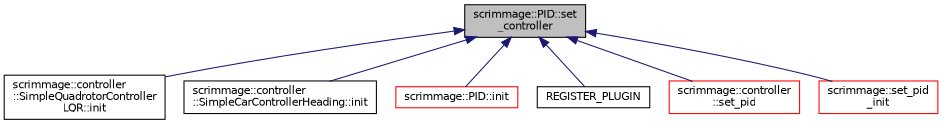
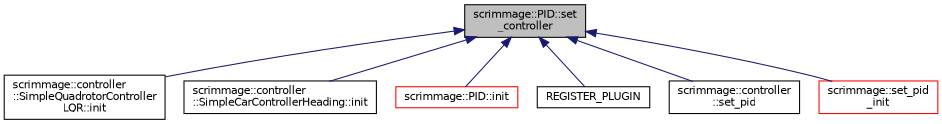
(734, 97) -> (734, 97)
